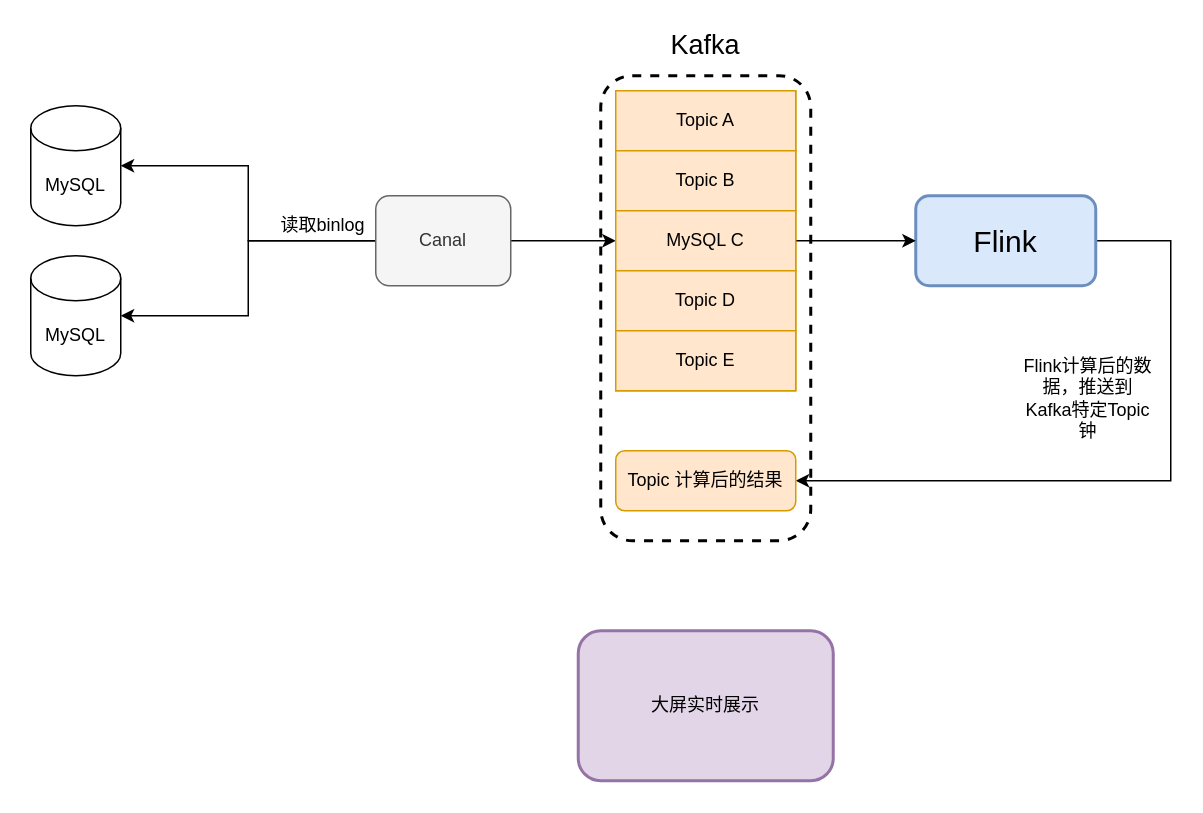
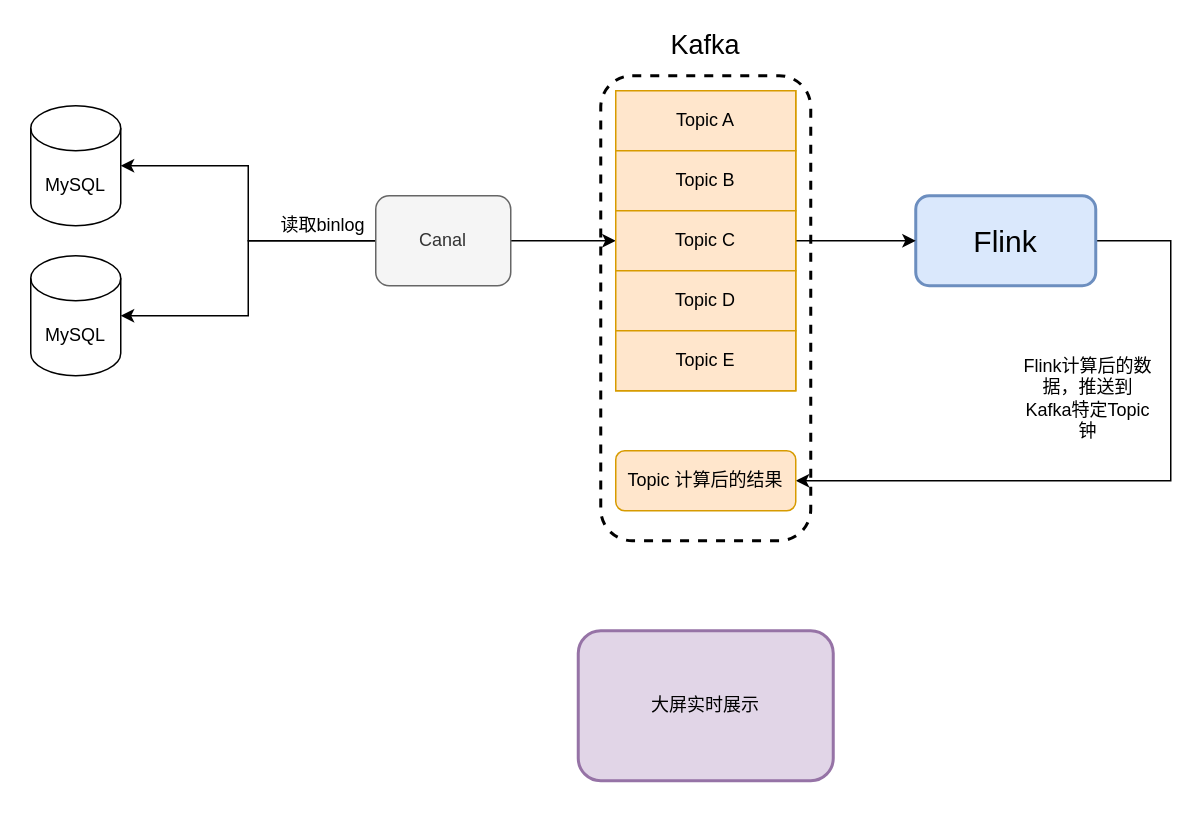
(706, 241) -> (706, 241)
